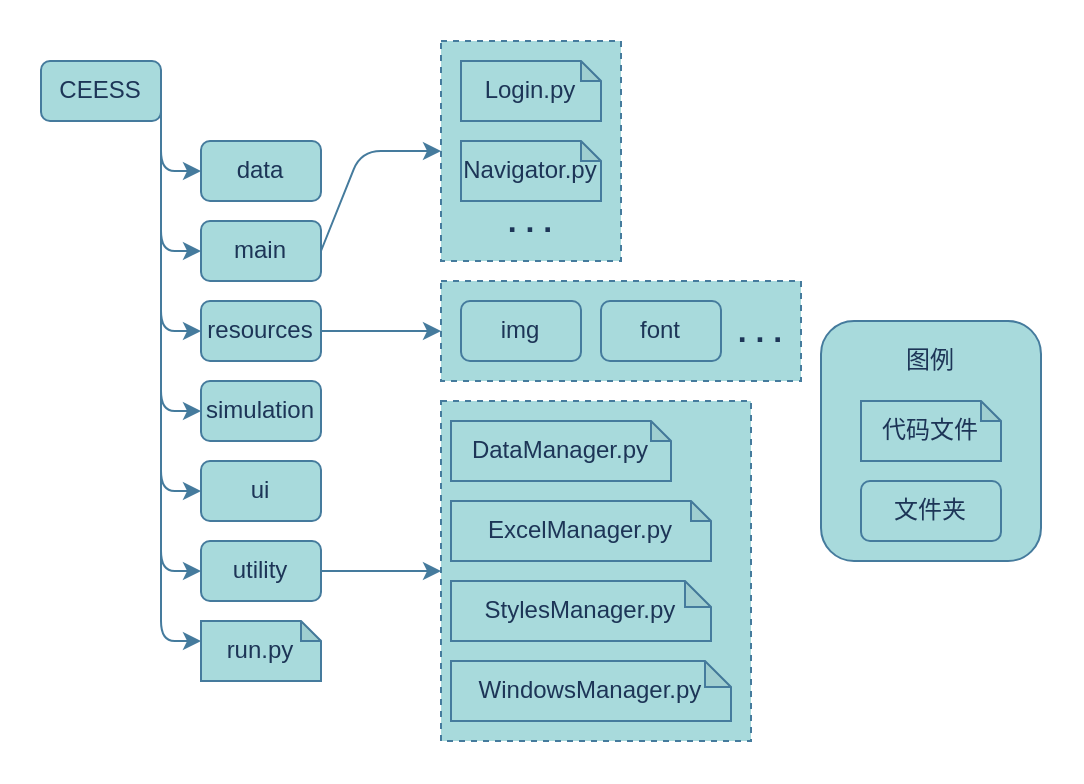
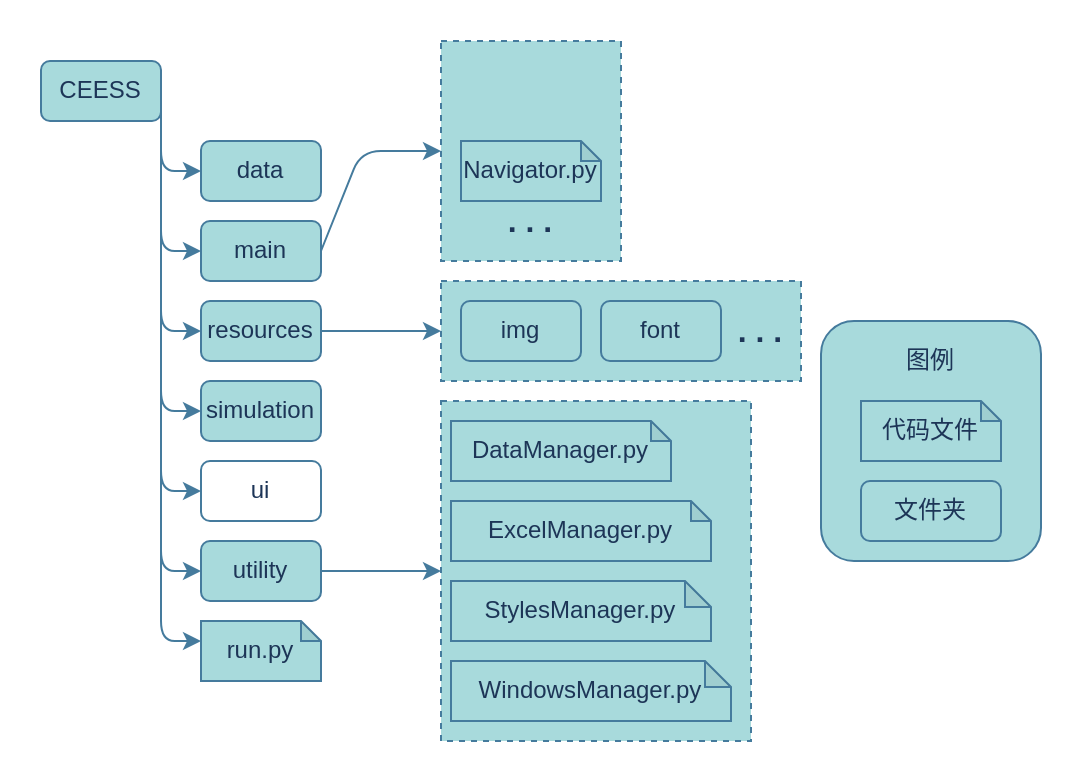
(531, 91) -> none
(261, 491) -> (261, 491)
